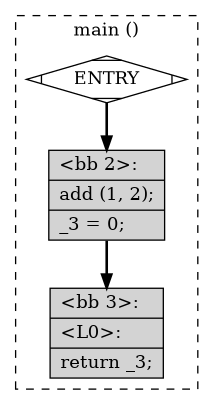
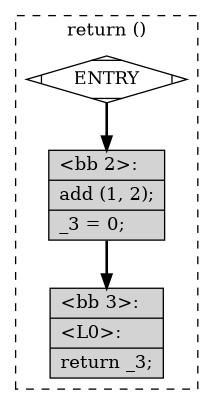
(107, 31) -> (107, 31)
